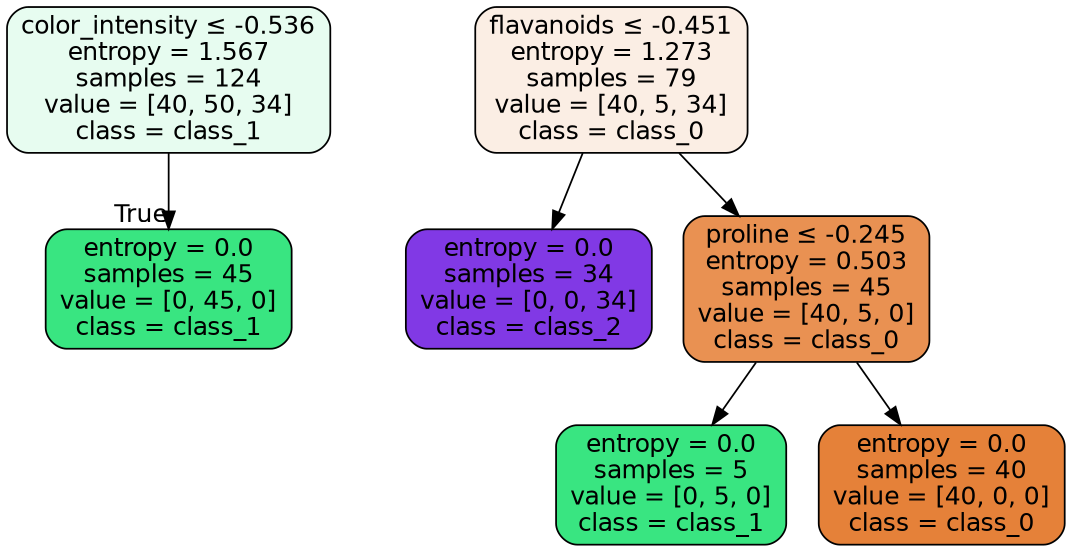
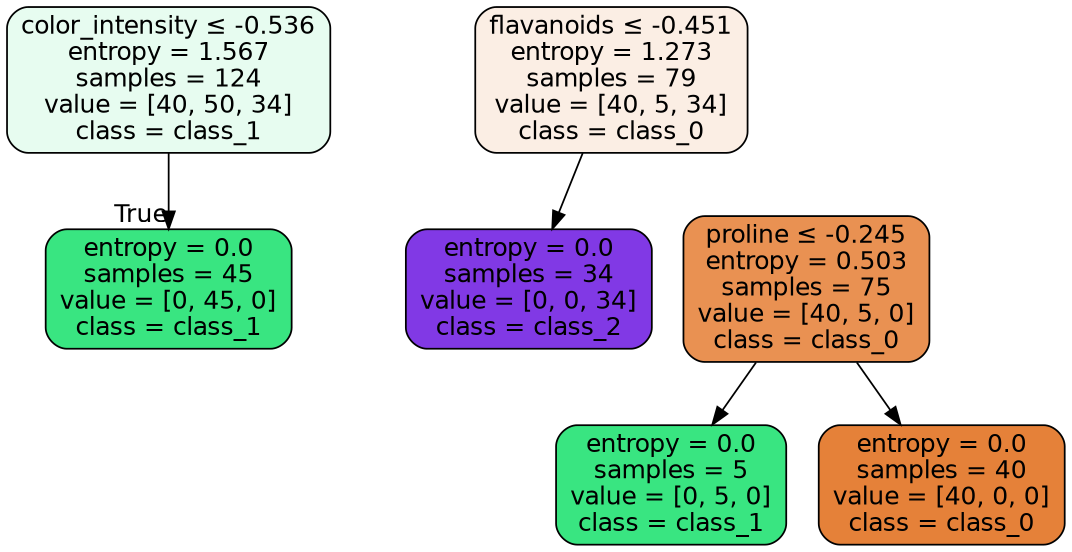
(703, 178) -> none
(806, 288) -> (806, 288)
